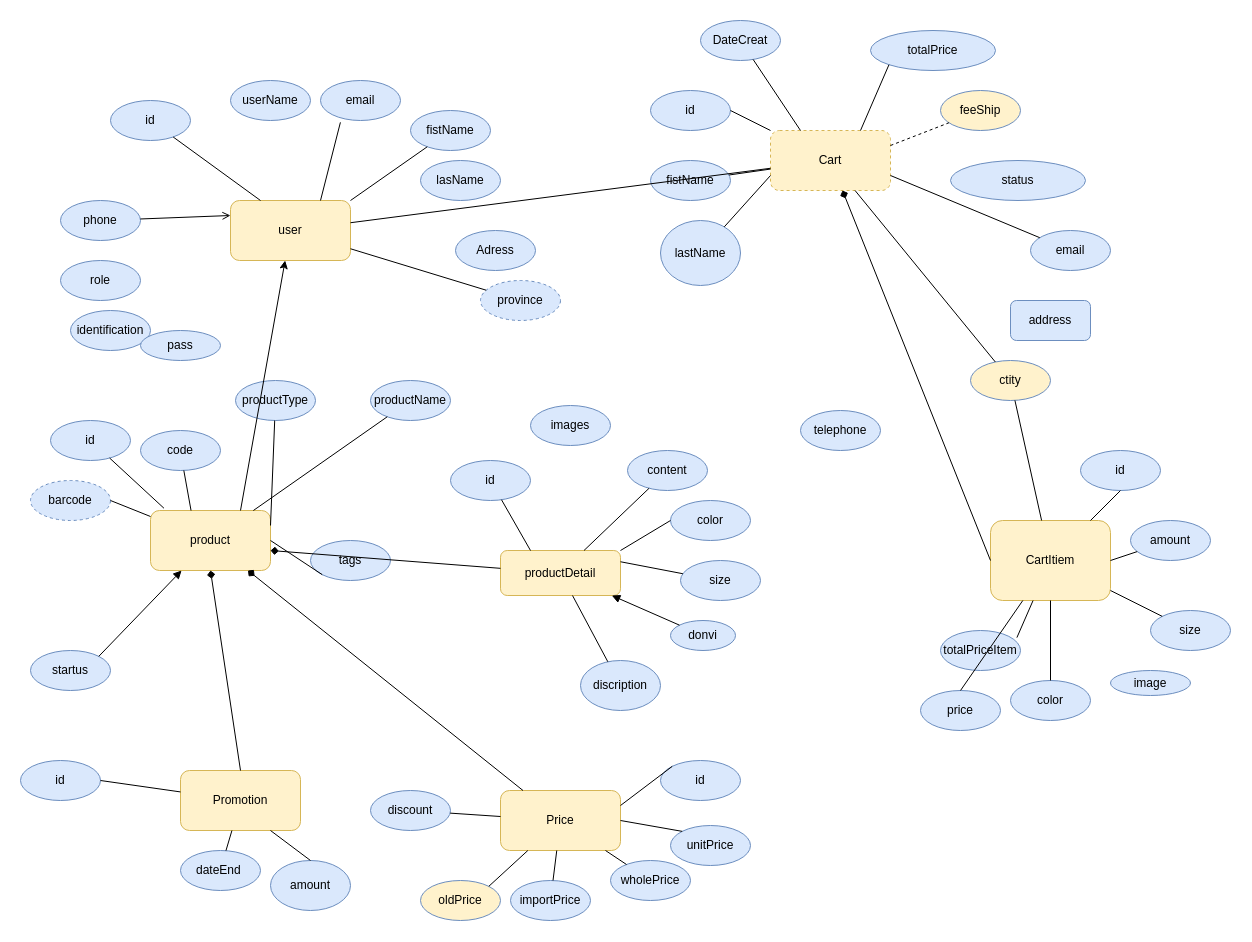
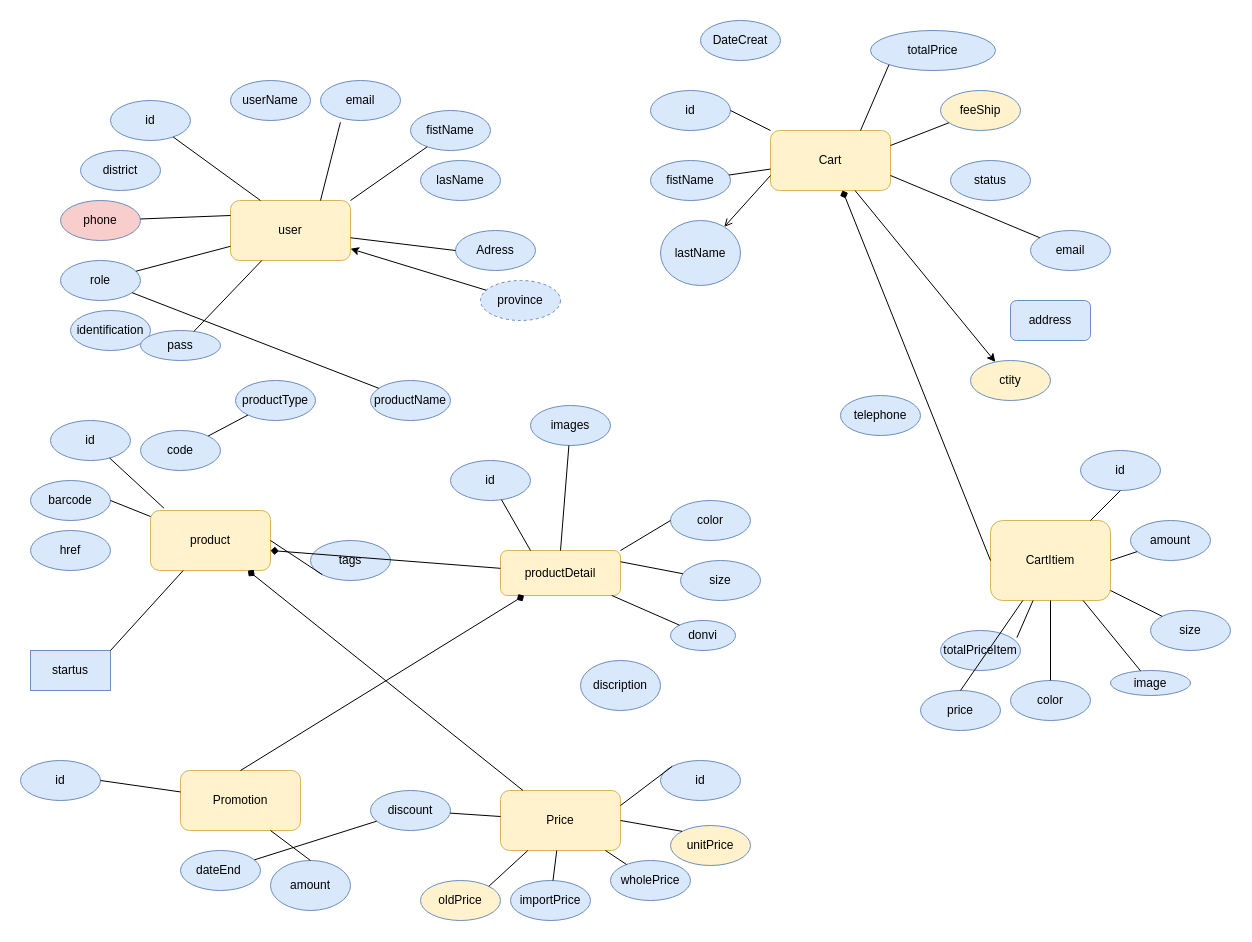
(777, 95) -> none
(919, 135) -> (919, 135)
(831, 161) -> (831, 161)
none -> (121, 171)
(1018, 181) -> (991, 181)
(556, 196) -> none
(224, 216) -> (225, 216)
(101, 221) -> (101, 221)
(727, 224) -> (728, 223)
none -> (404, 244)
(355, 250) -> (359, 251)
none -> (183, 259)
none -> (228, 296)
(992, 358) -> (990, 356)
(262, 389) -> none
(841, 431) -> (881, 416)
(1028, 461) -> (1112, 636)
(321, 463) -> (255, 341)
(668, 471) -> none
(273, 473) -> none
(187, 490) -> (228, 426)
none -> (565, 497)
(71, 501) -> (71, 501)
(617, 519) -> none
none -> (71, 551)
(620, 599) -> (616, 598)
(137, 617) -> (147, 611)
(590, 629) -> none
(71, 671) -> (71, 671)
(226, 674) -> (379, 685)
(229, 841) -> (316, 841)
(711, 846) -> (711, 846)
